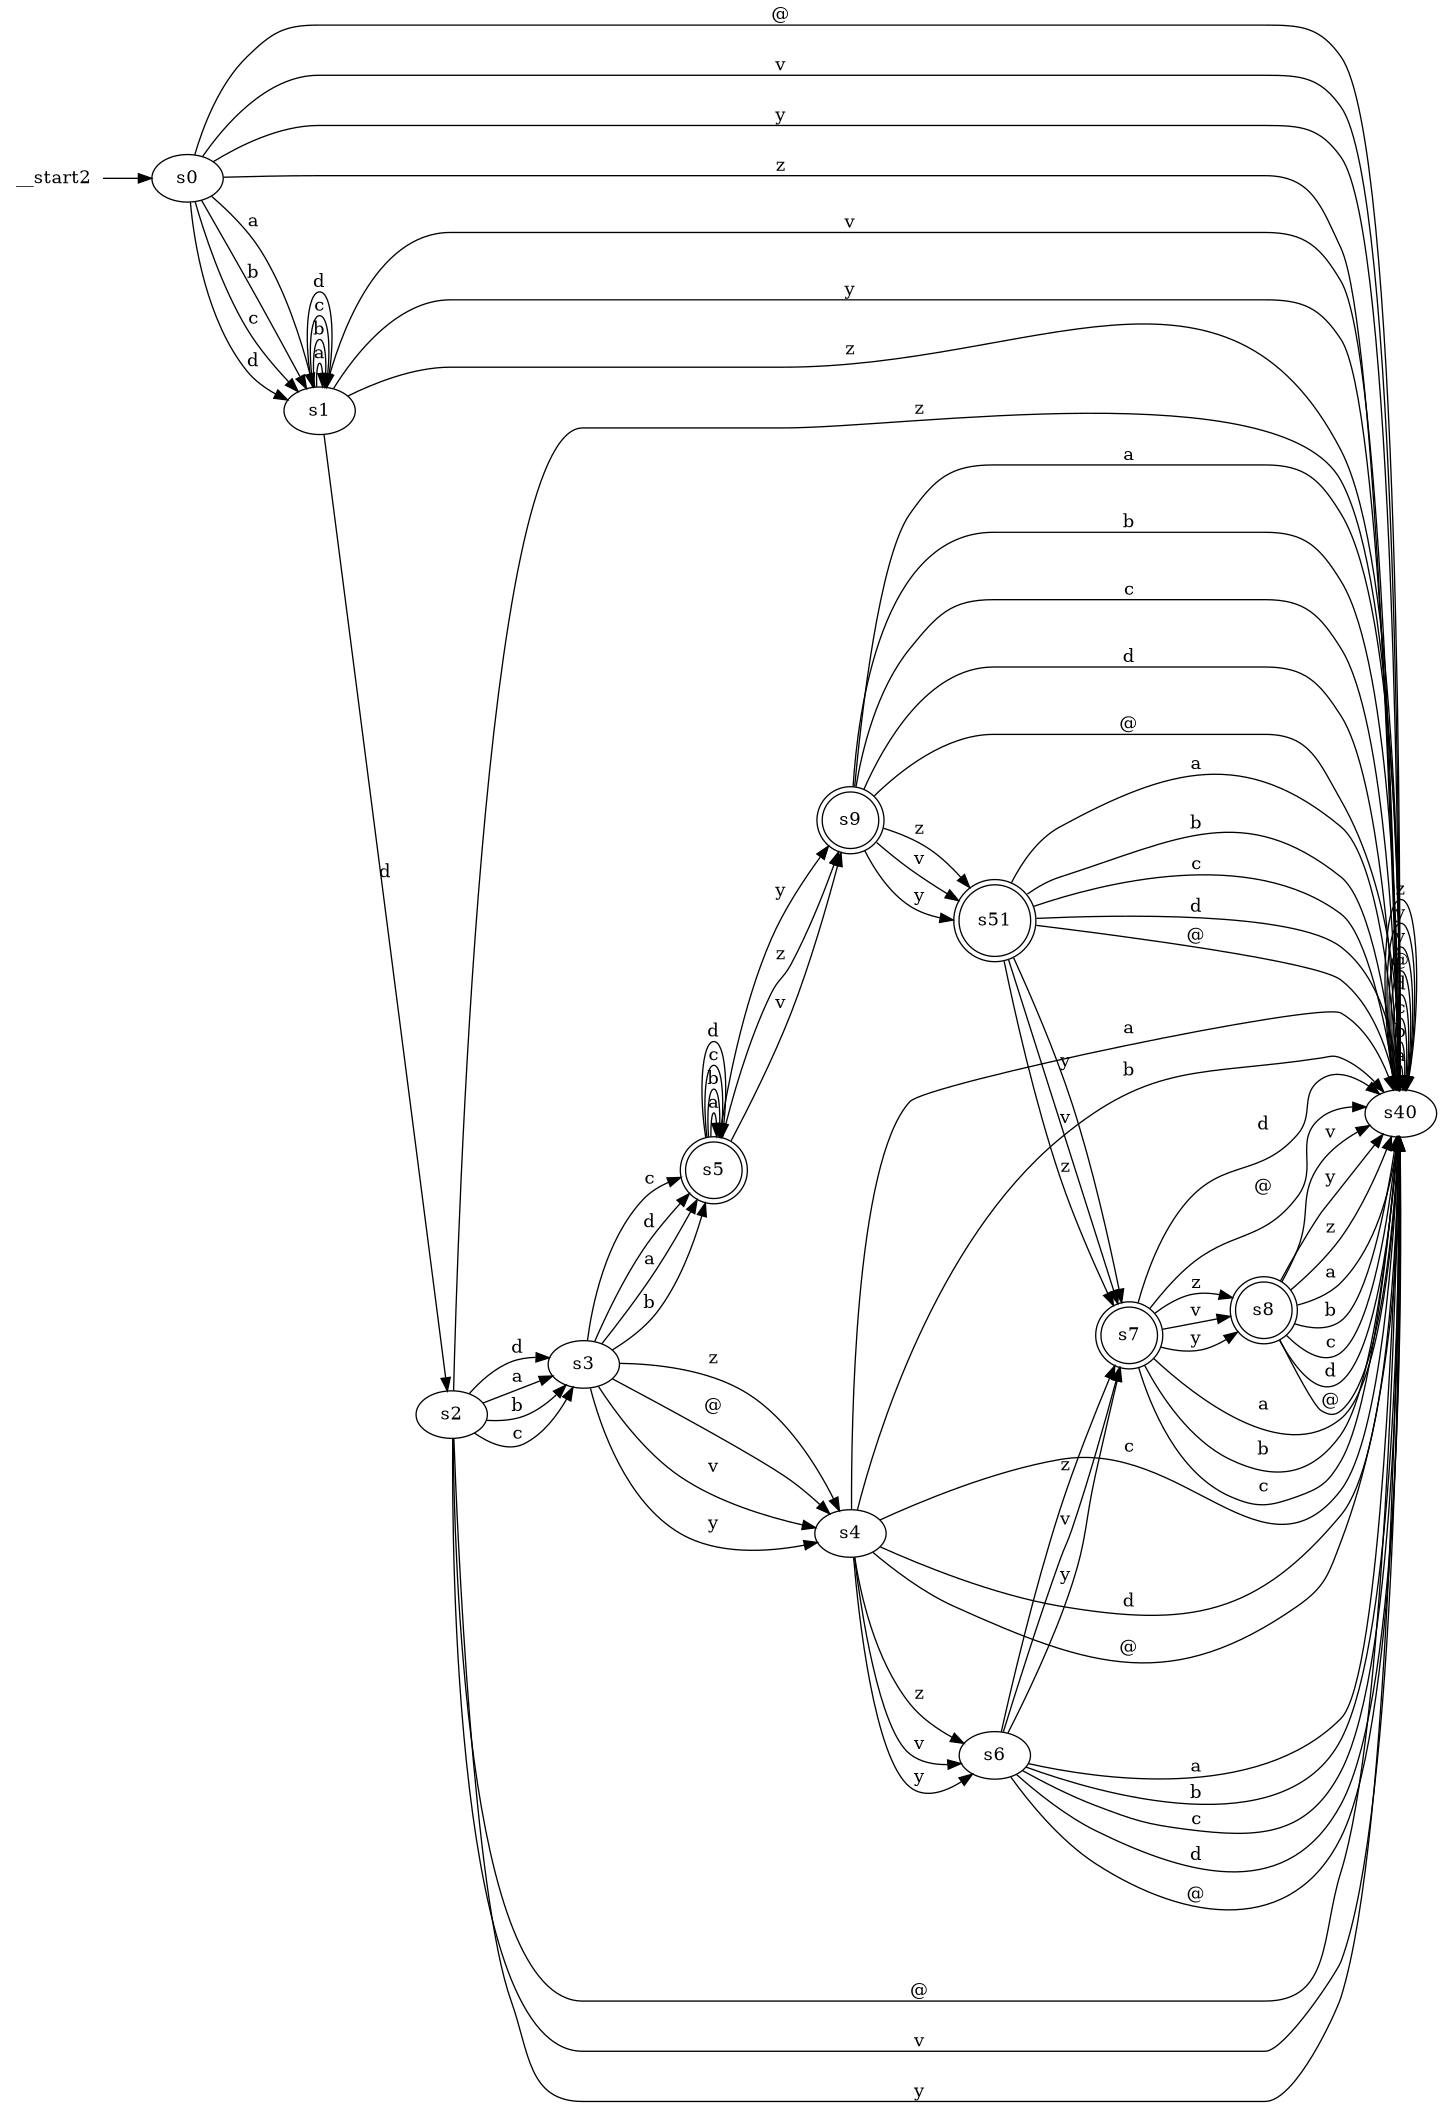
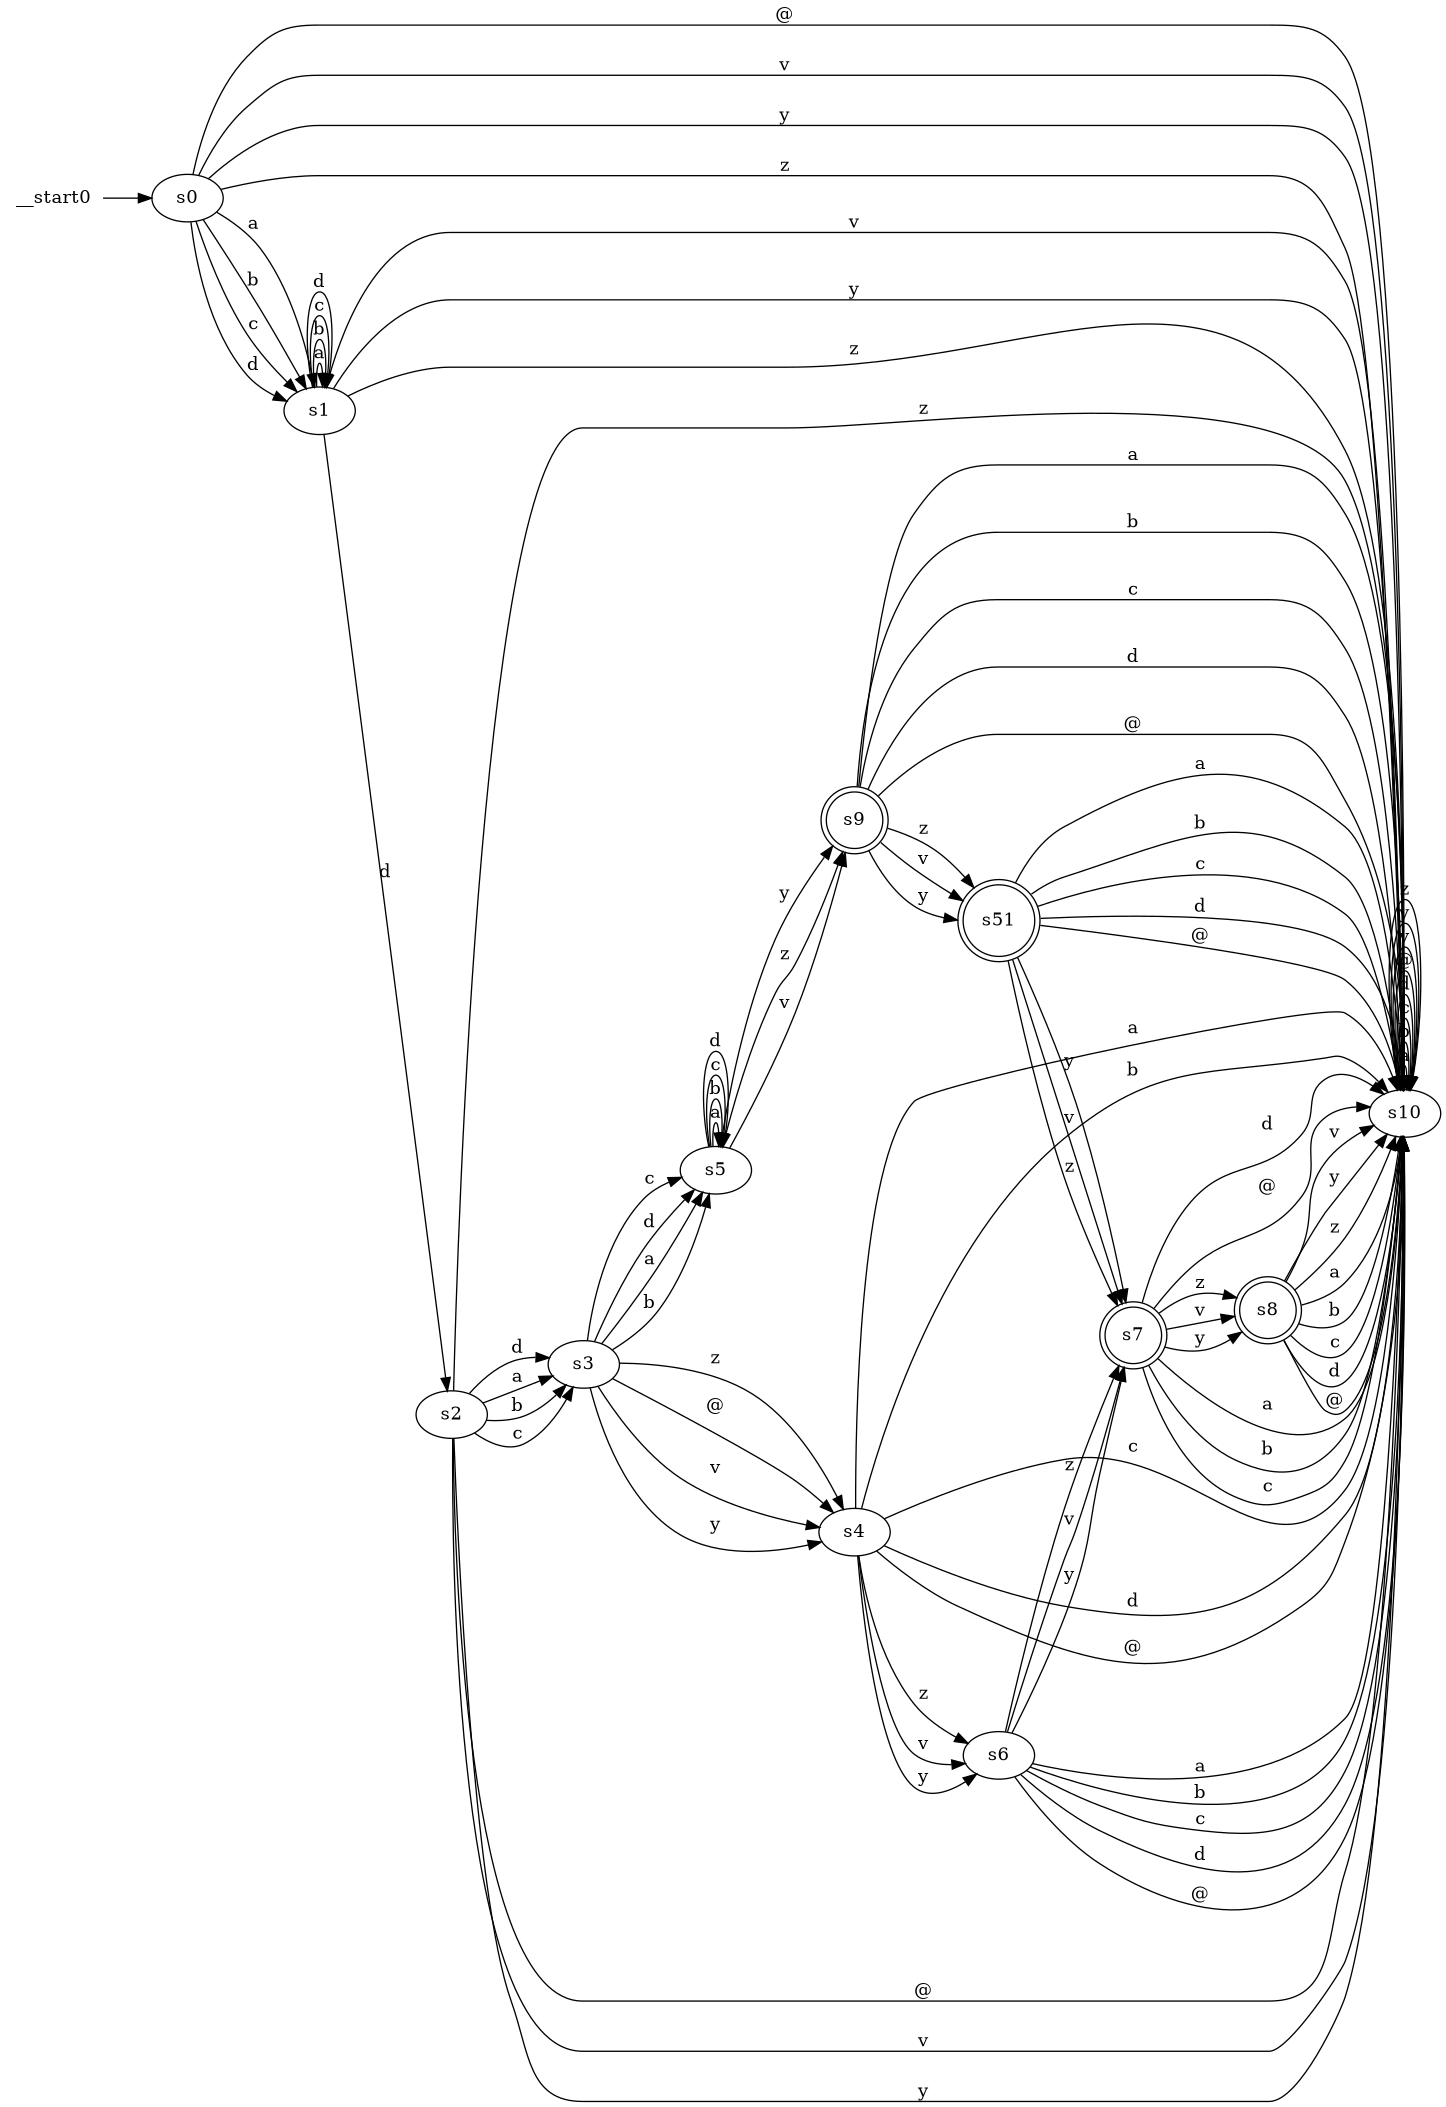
(54, 178) -> (54, 198)
(1401, 1113) -> (1405, 1113)
(714, 1170) -> (716, 1170)
